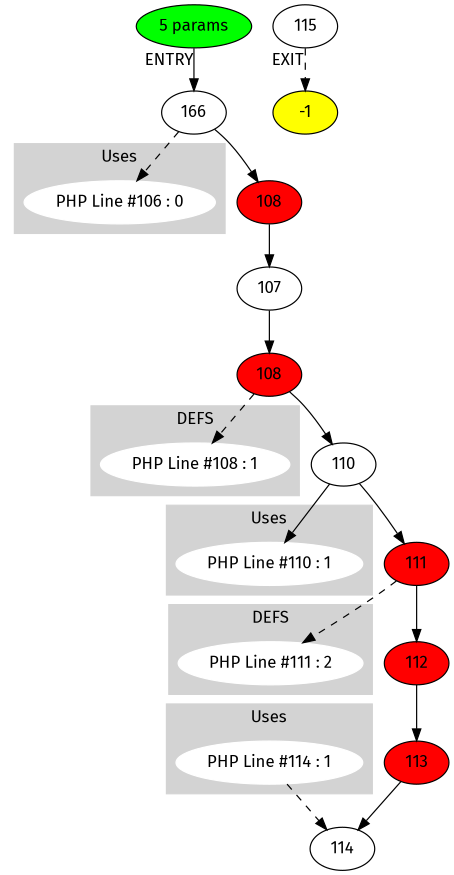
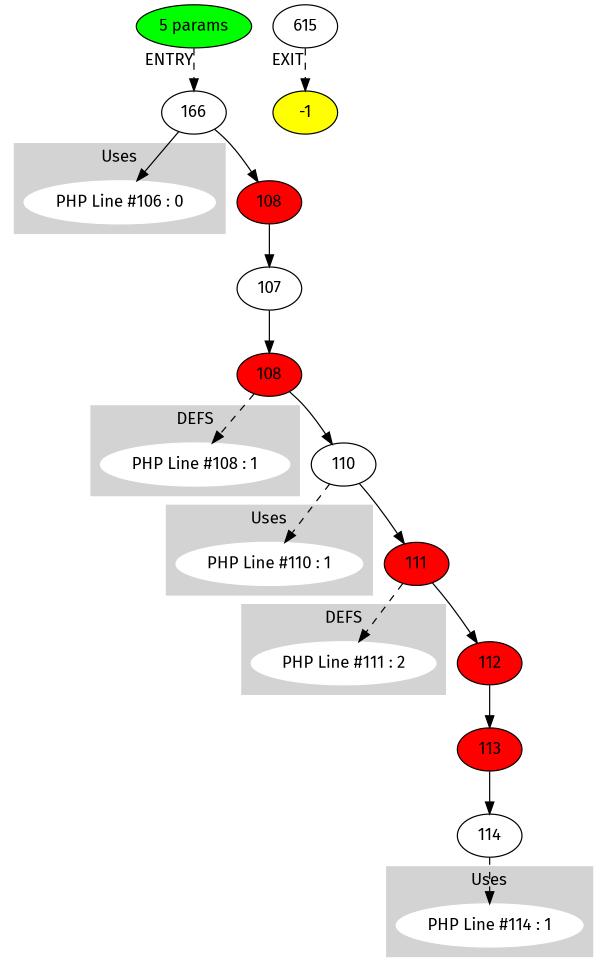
(305, 26) -> (305, 26)
(194, 64) -> (194, 64)
(162, 152) -> (162, 152)
(307, 513) -> (307, 513)
(303, 802) -> (490, 875)
